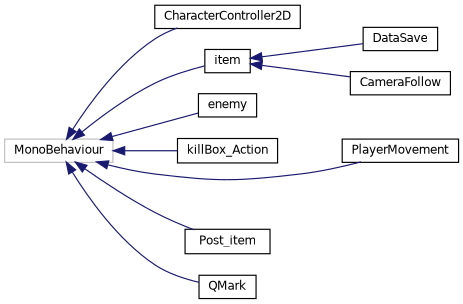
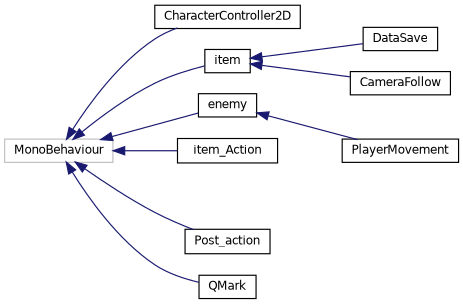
(228, 151) -> (228, 151)
(235, 180) -> (313, 128)
(228, 242) -> (228, 242)
